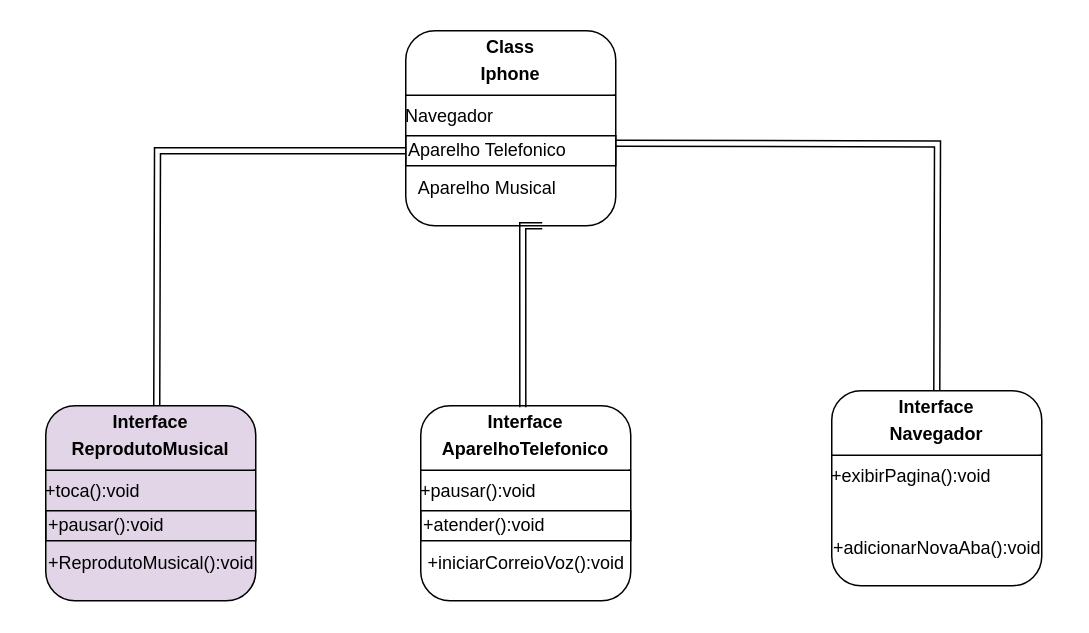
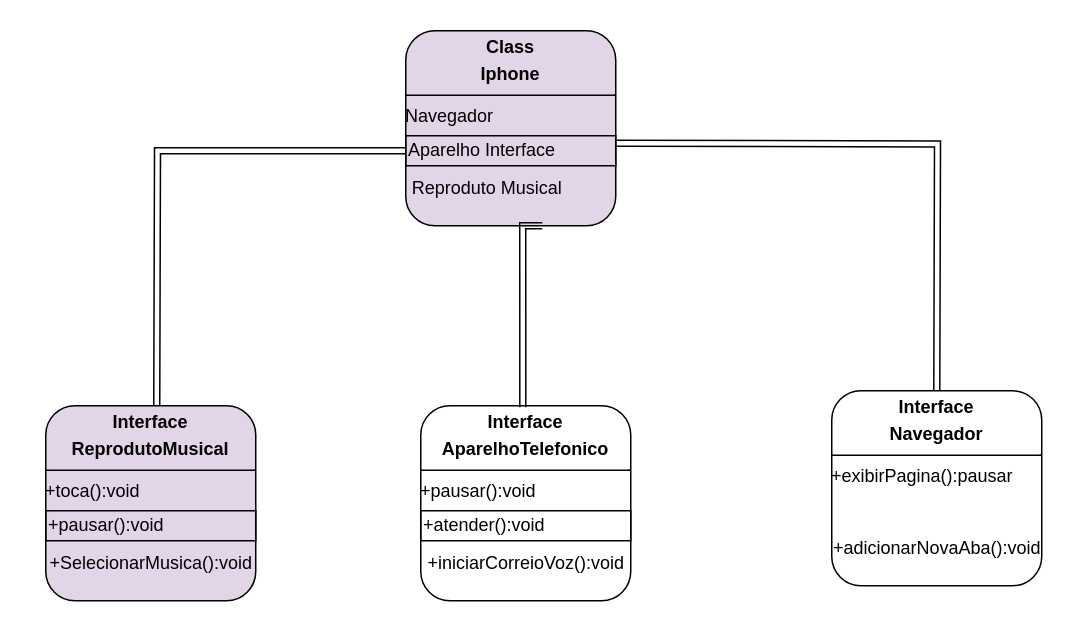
(511, 128) -> (511, 128)
(495, 151) -> (495, 151)
(488, 188) -> (488, 188)
(921, 423) -> (933, 423)
(152, 563) -> (152, 563)
